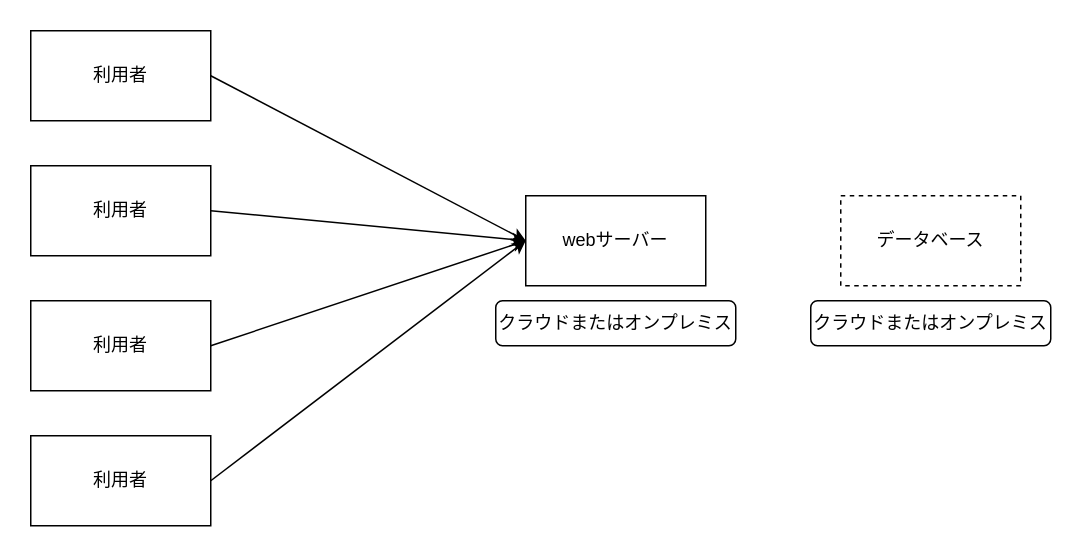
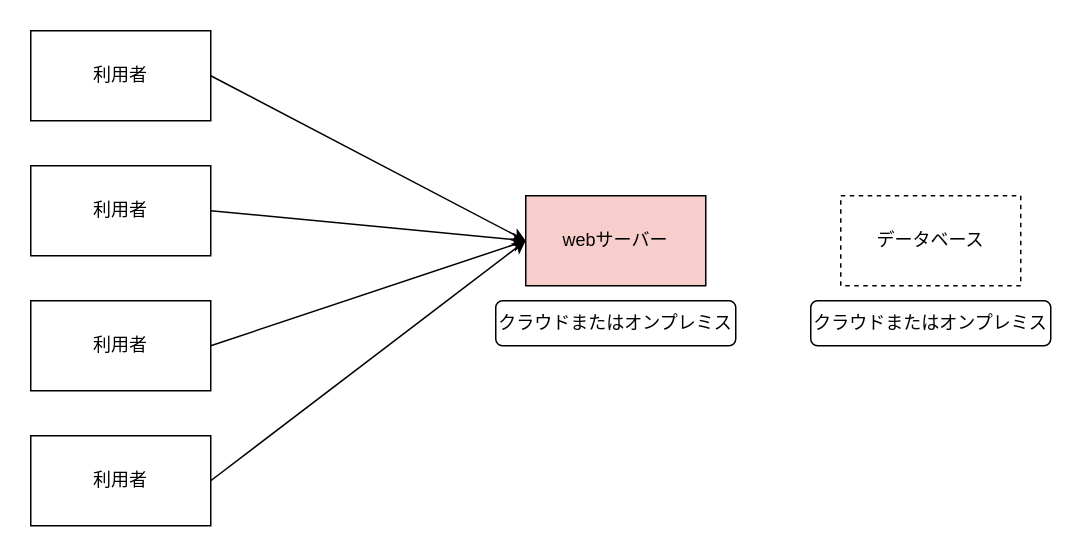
(616, 241) -> (616, 241)
